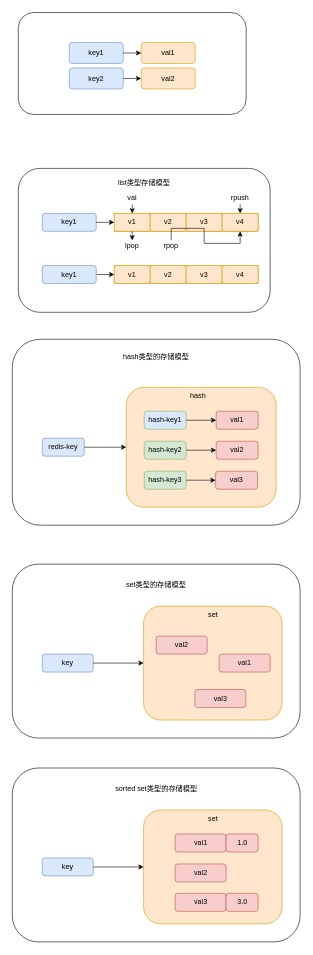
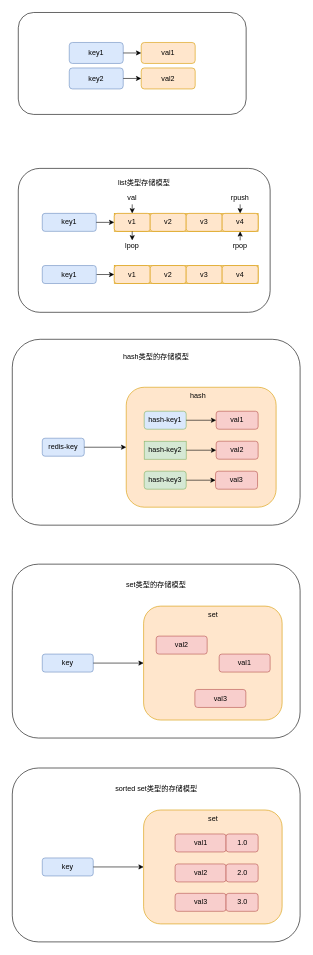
(171, 246) -> (240, 246)
(165, 450) -> (165, 450)
none -> (242, 873)
